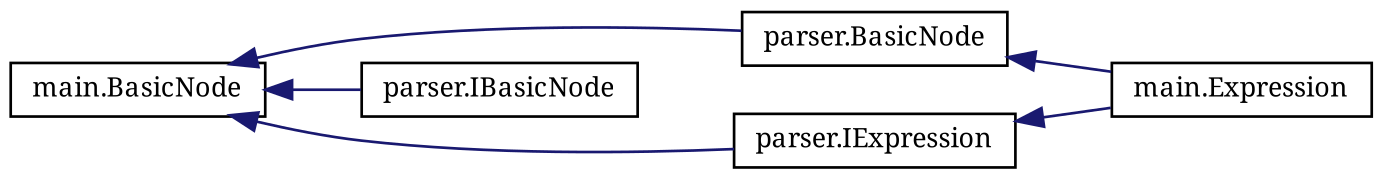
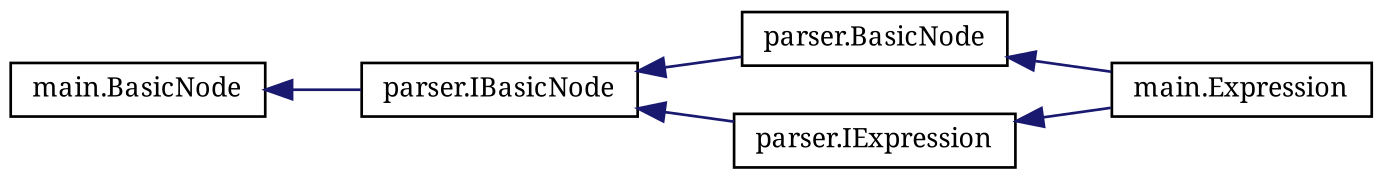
(498, 29) -> (703, 62)
(494, 150) -> (699, 117)
